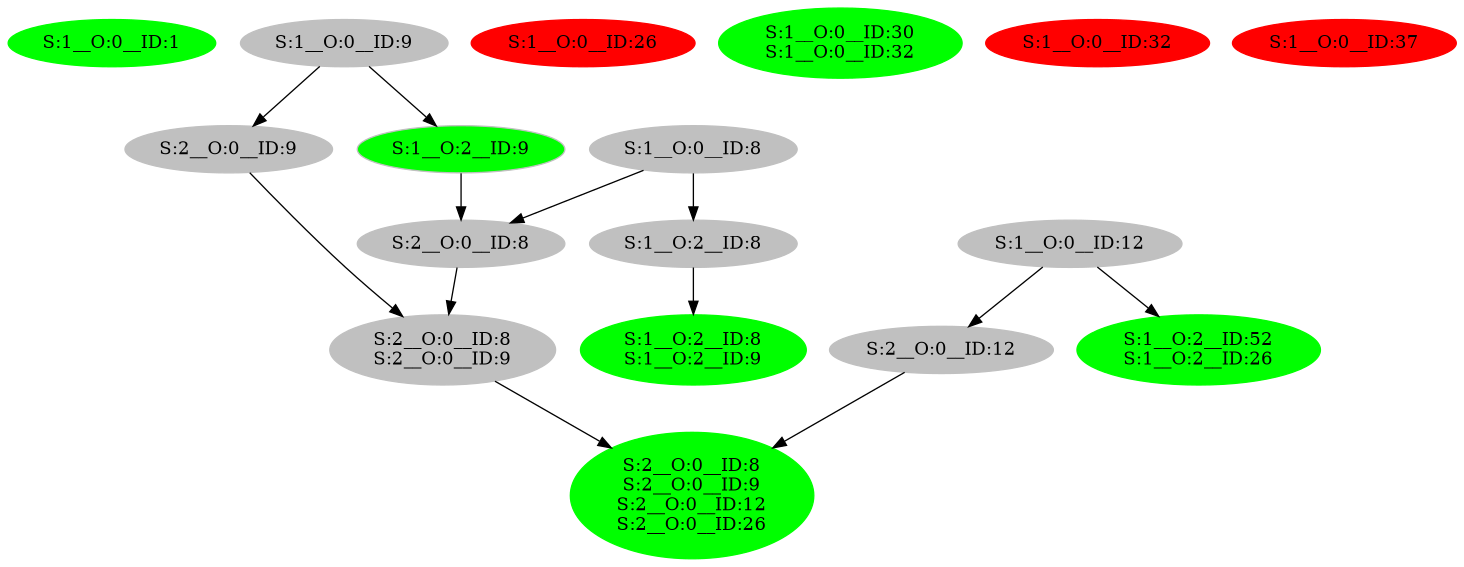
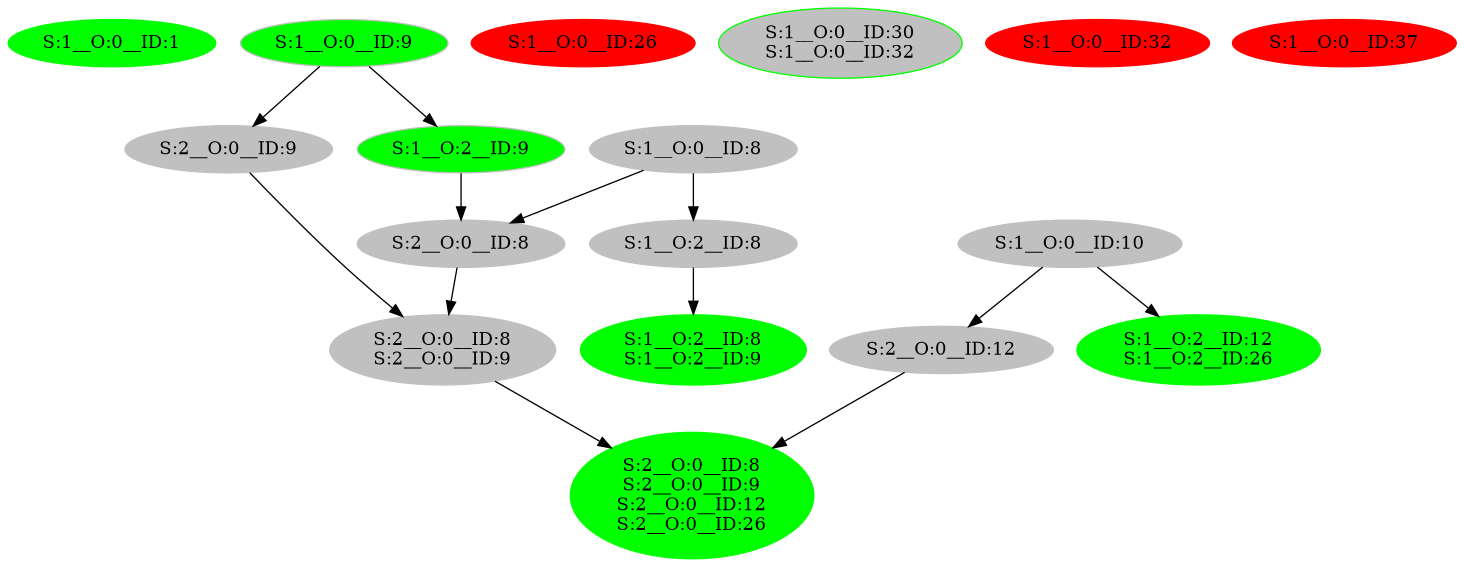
(344, 43) -> (344, 43)
(840, 43) -> (840, 43)
(1070, 244) -> (1070, 244)
(1199, 350) -> (1199, 350)
